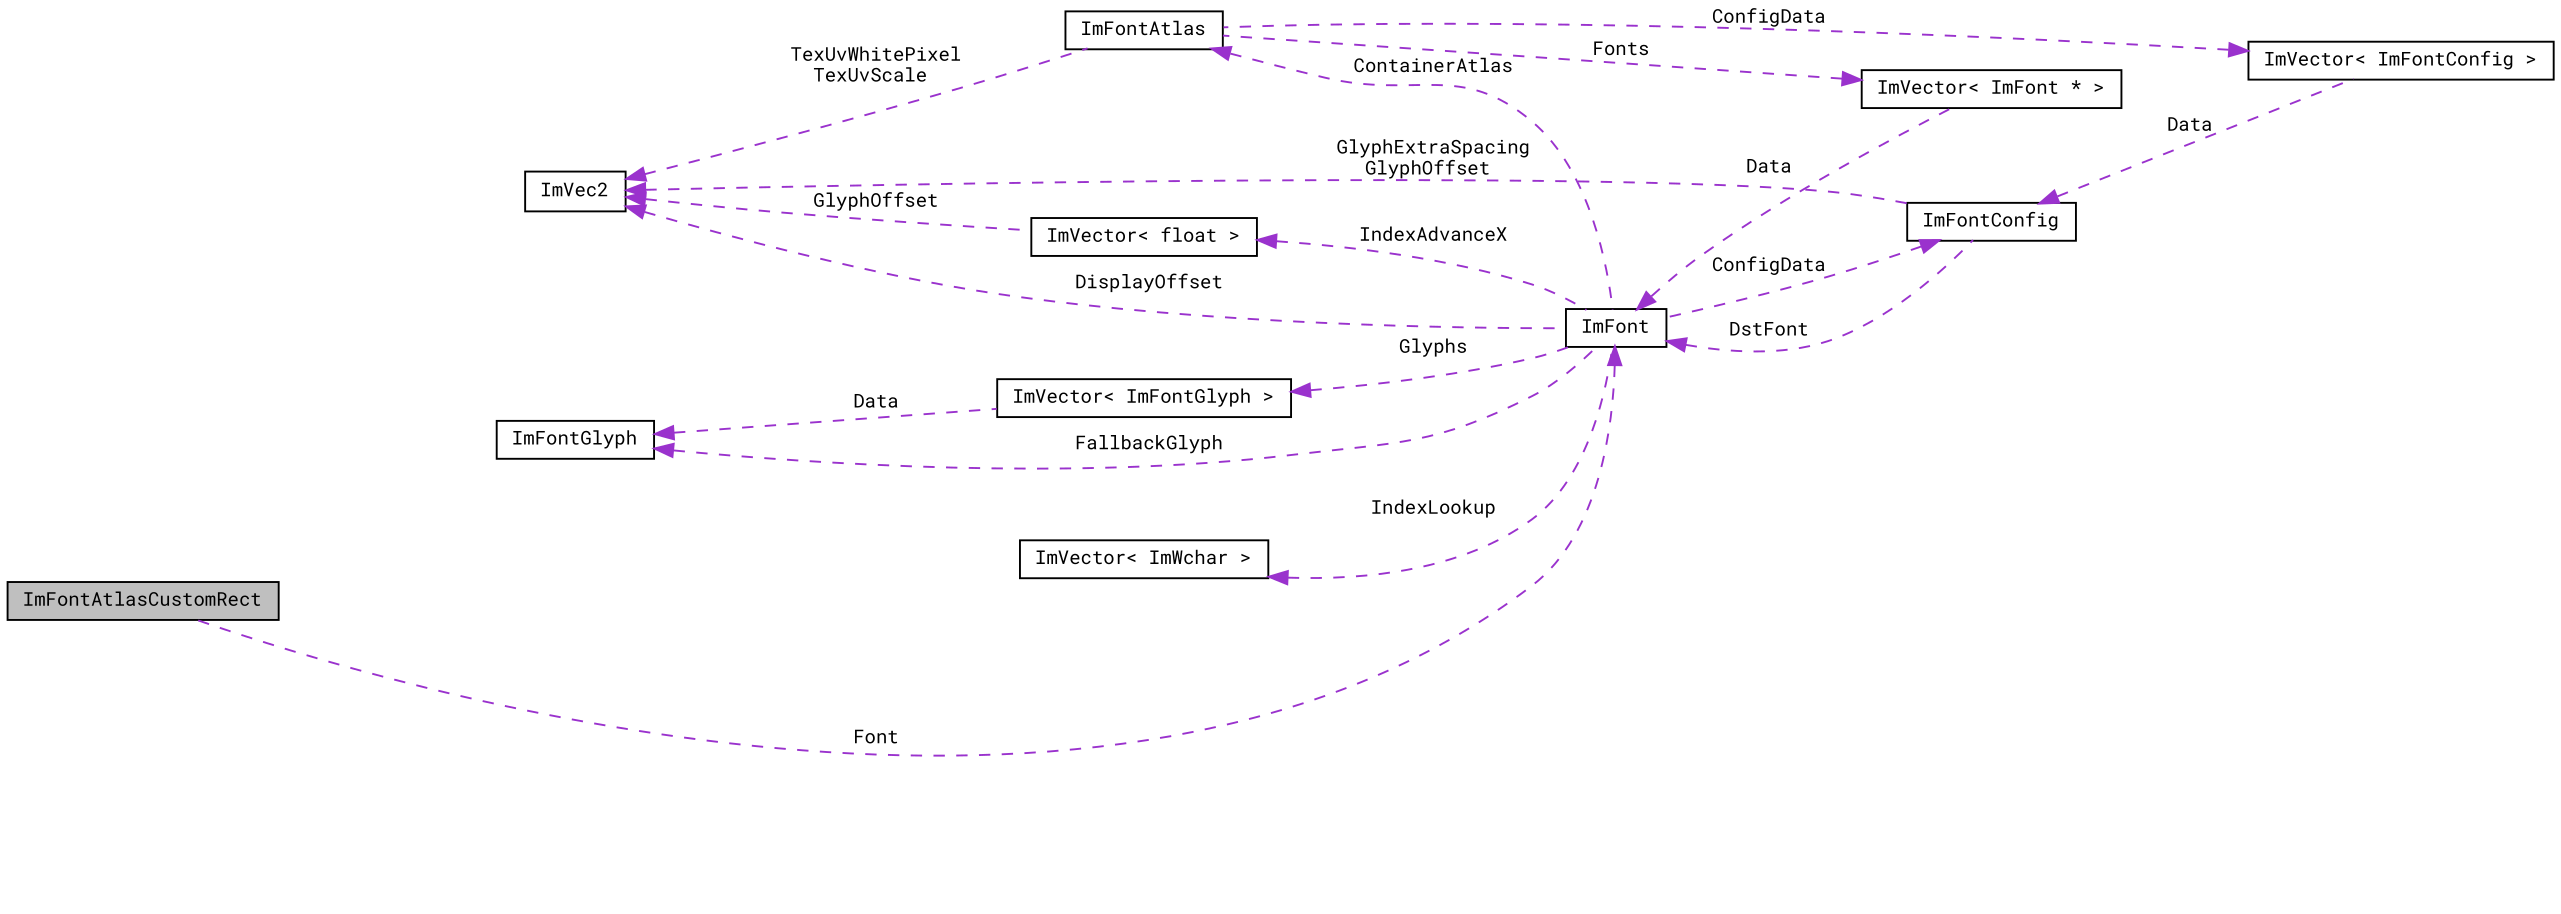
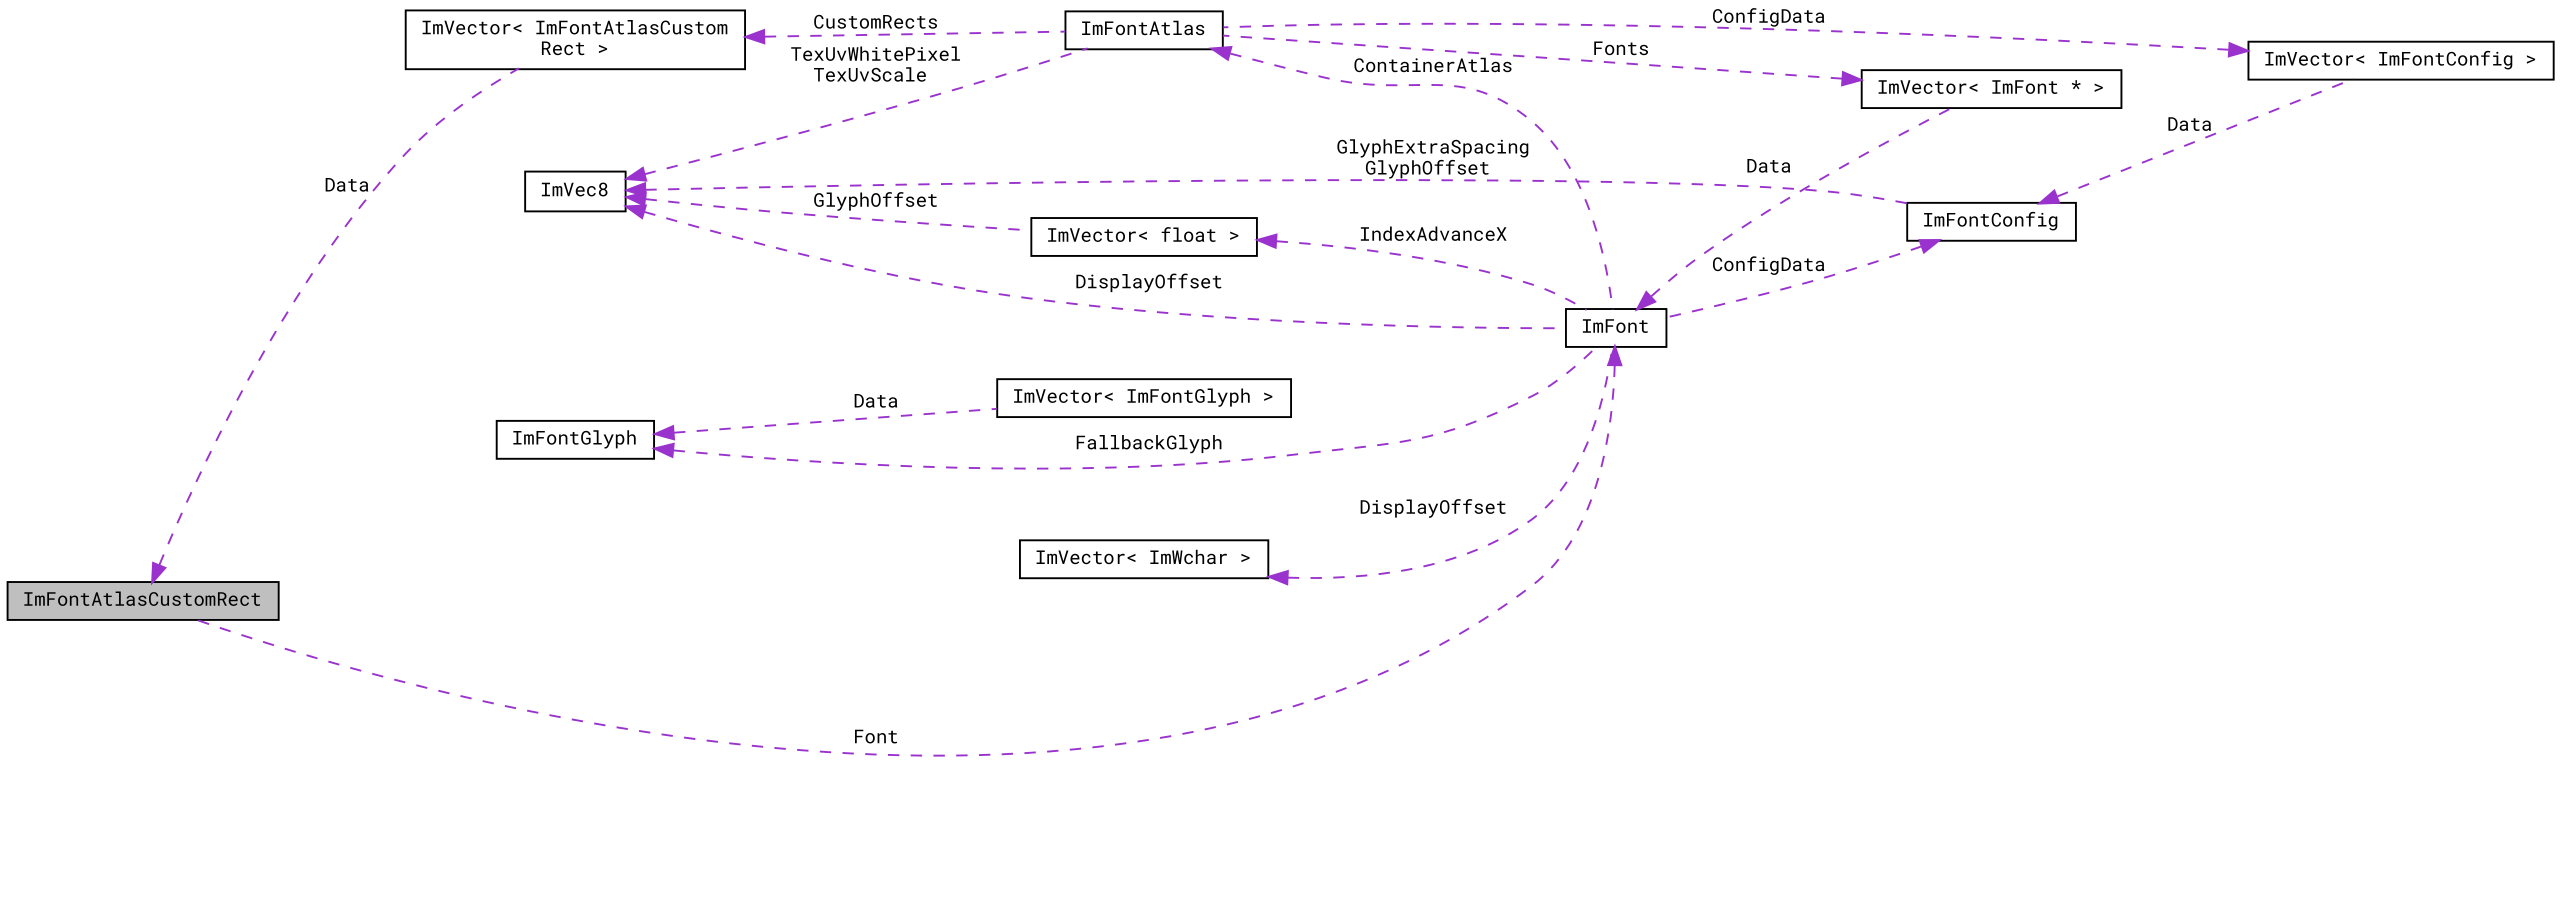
none -> (575, 40)
(575, 191) -> (575, 191)
(1844, 335) -> none
(1442, 375) -> none
(1429, 509) -> (1429, 509)
